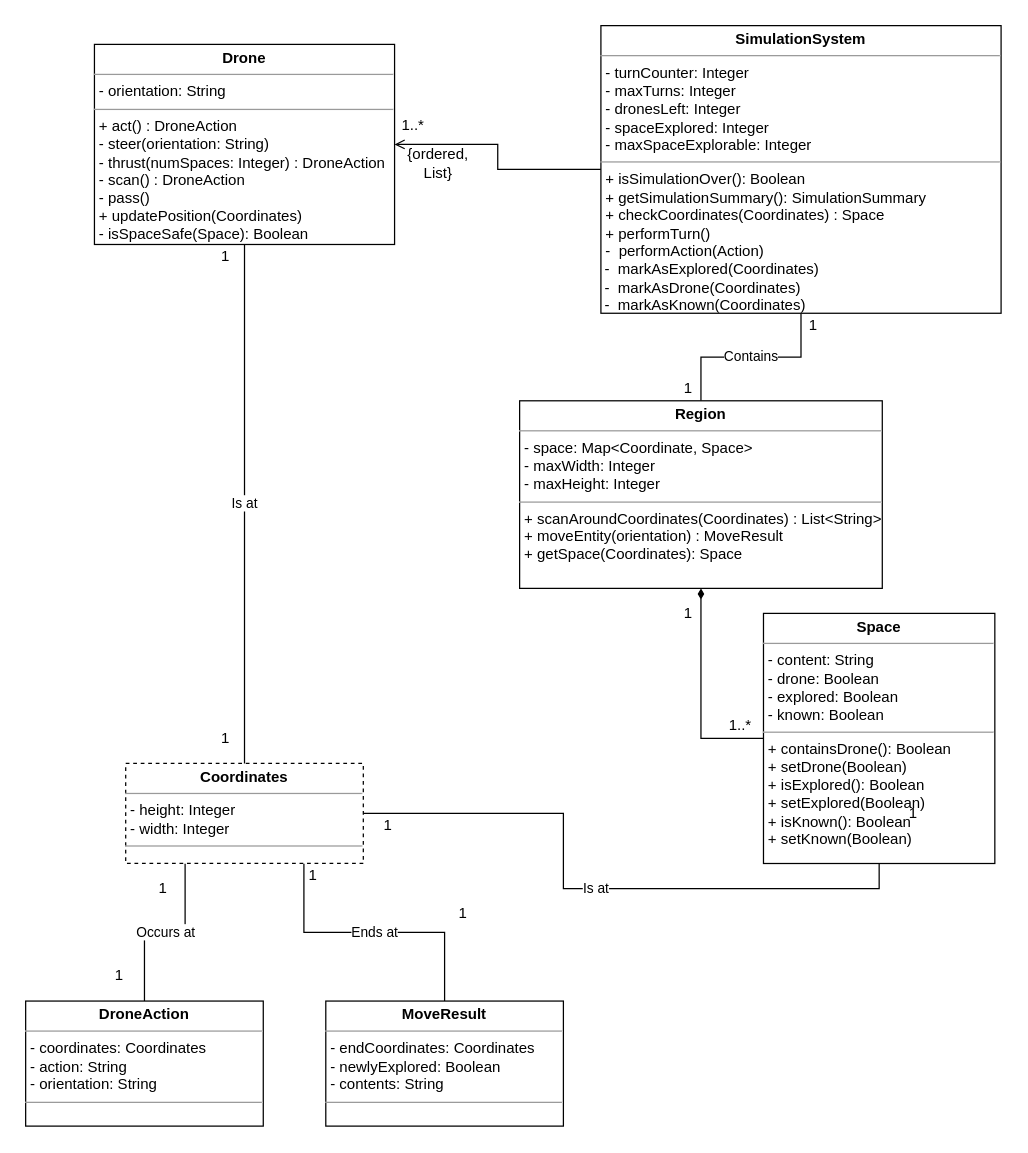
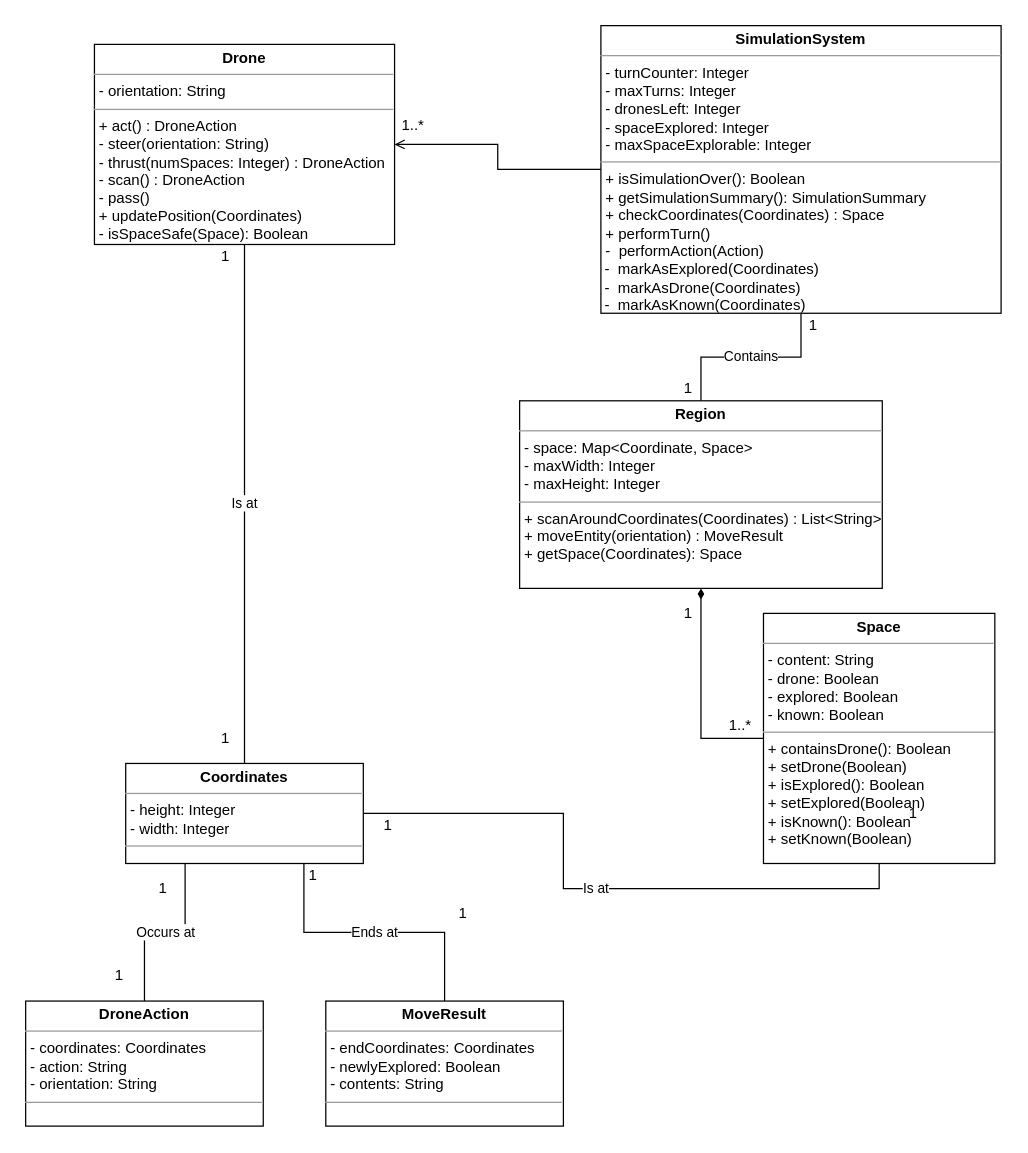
(438, 163) -> none
(244, 813) -> (244, 813)
